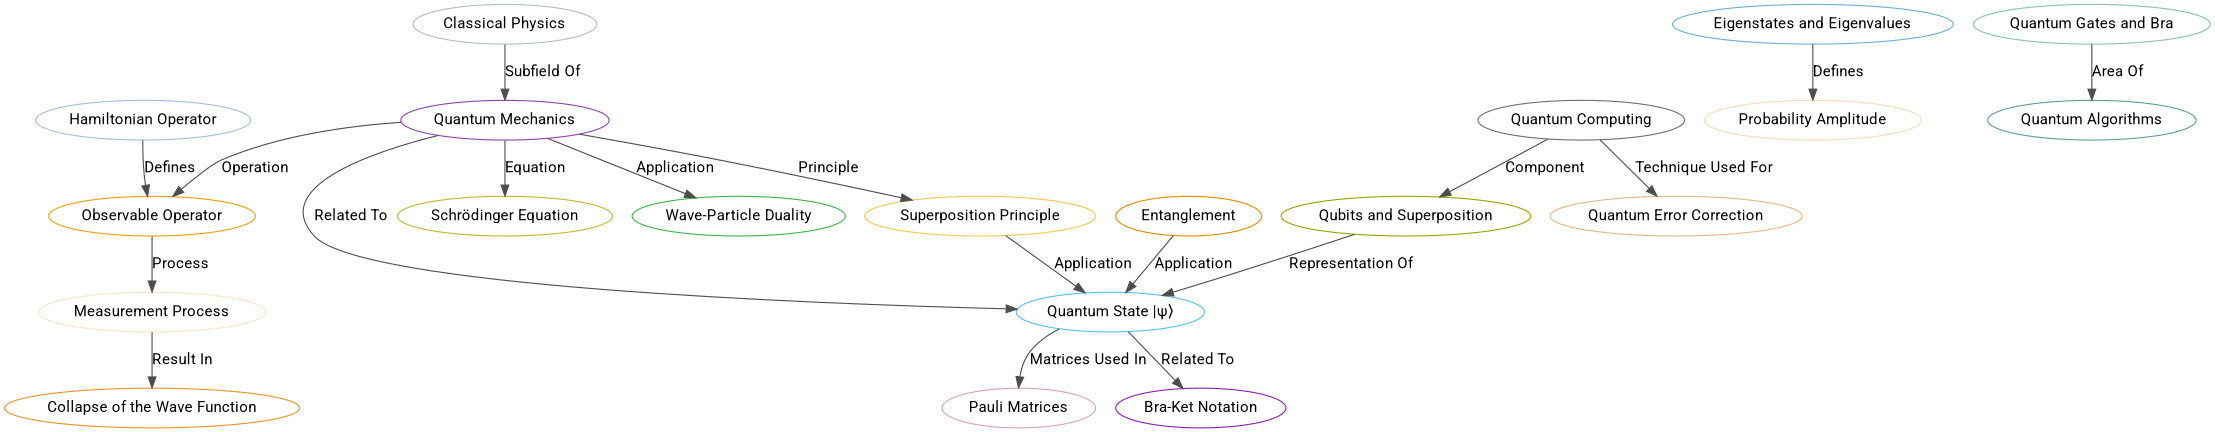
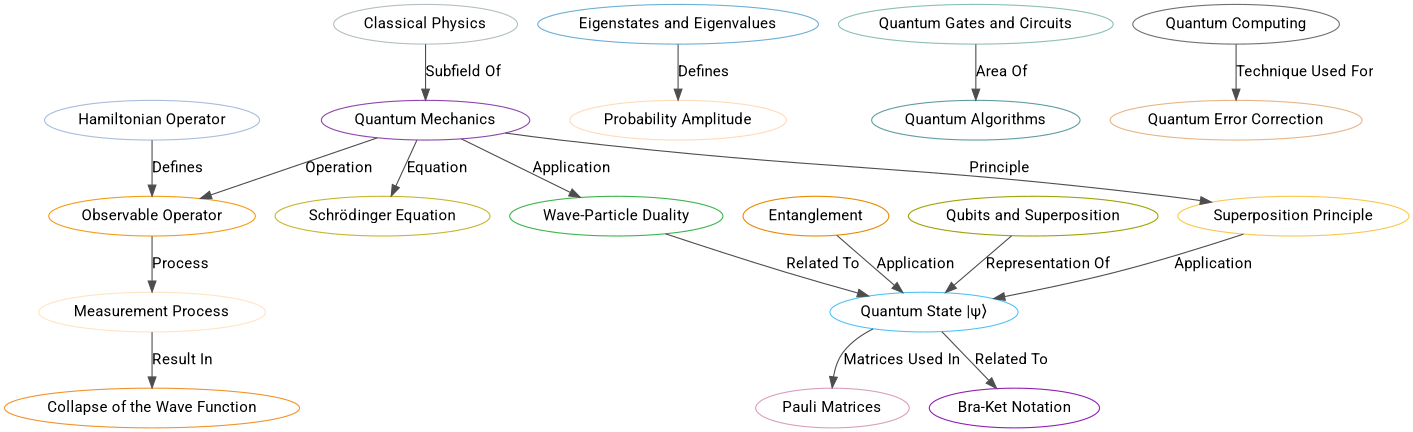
(2092, 24) -> (976, 24)
(1499, 165) -> none
(563, 286) -> (761, 265)
